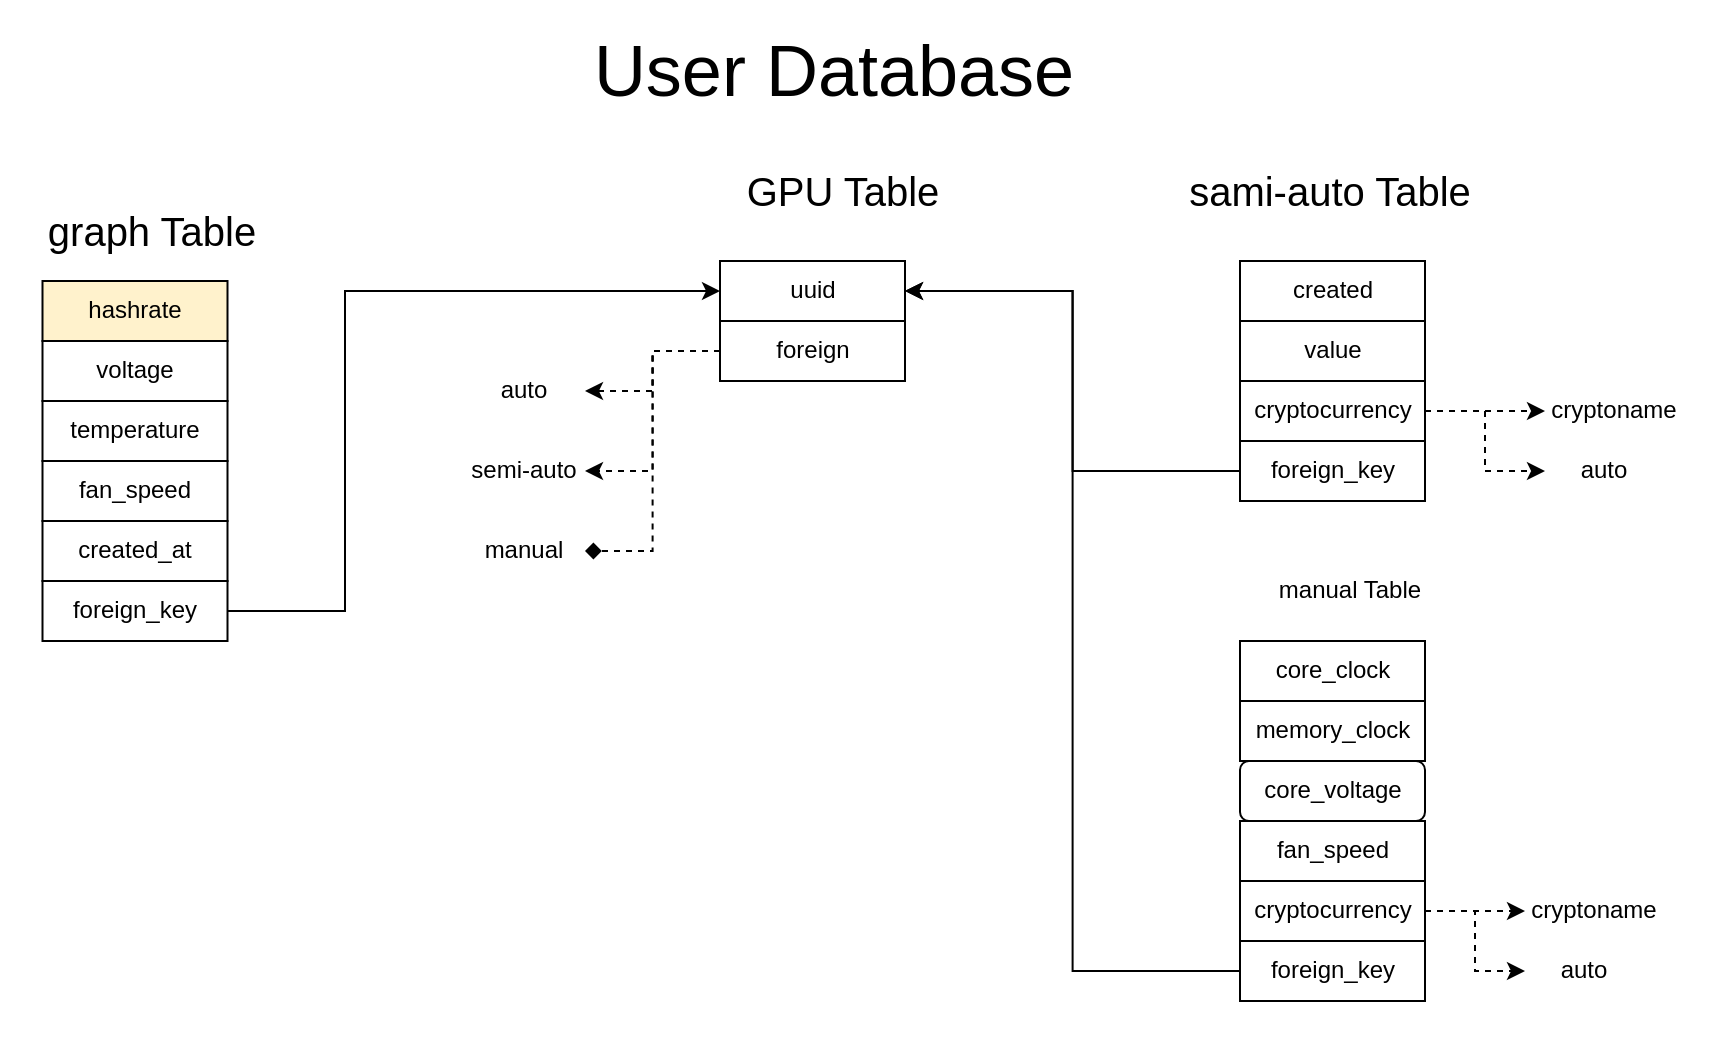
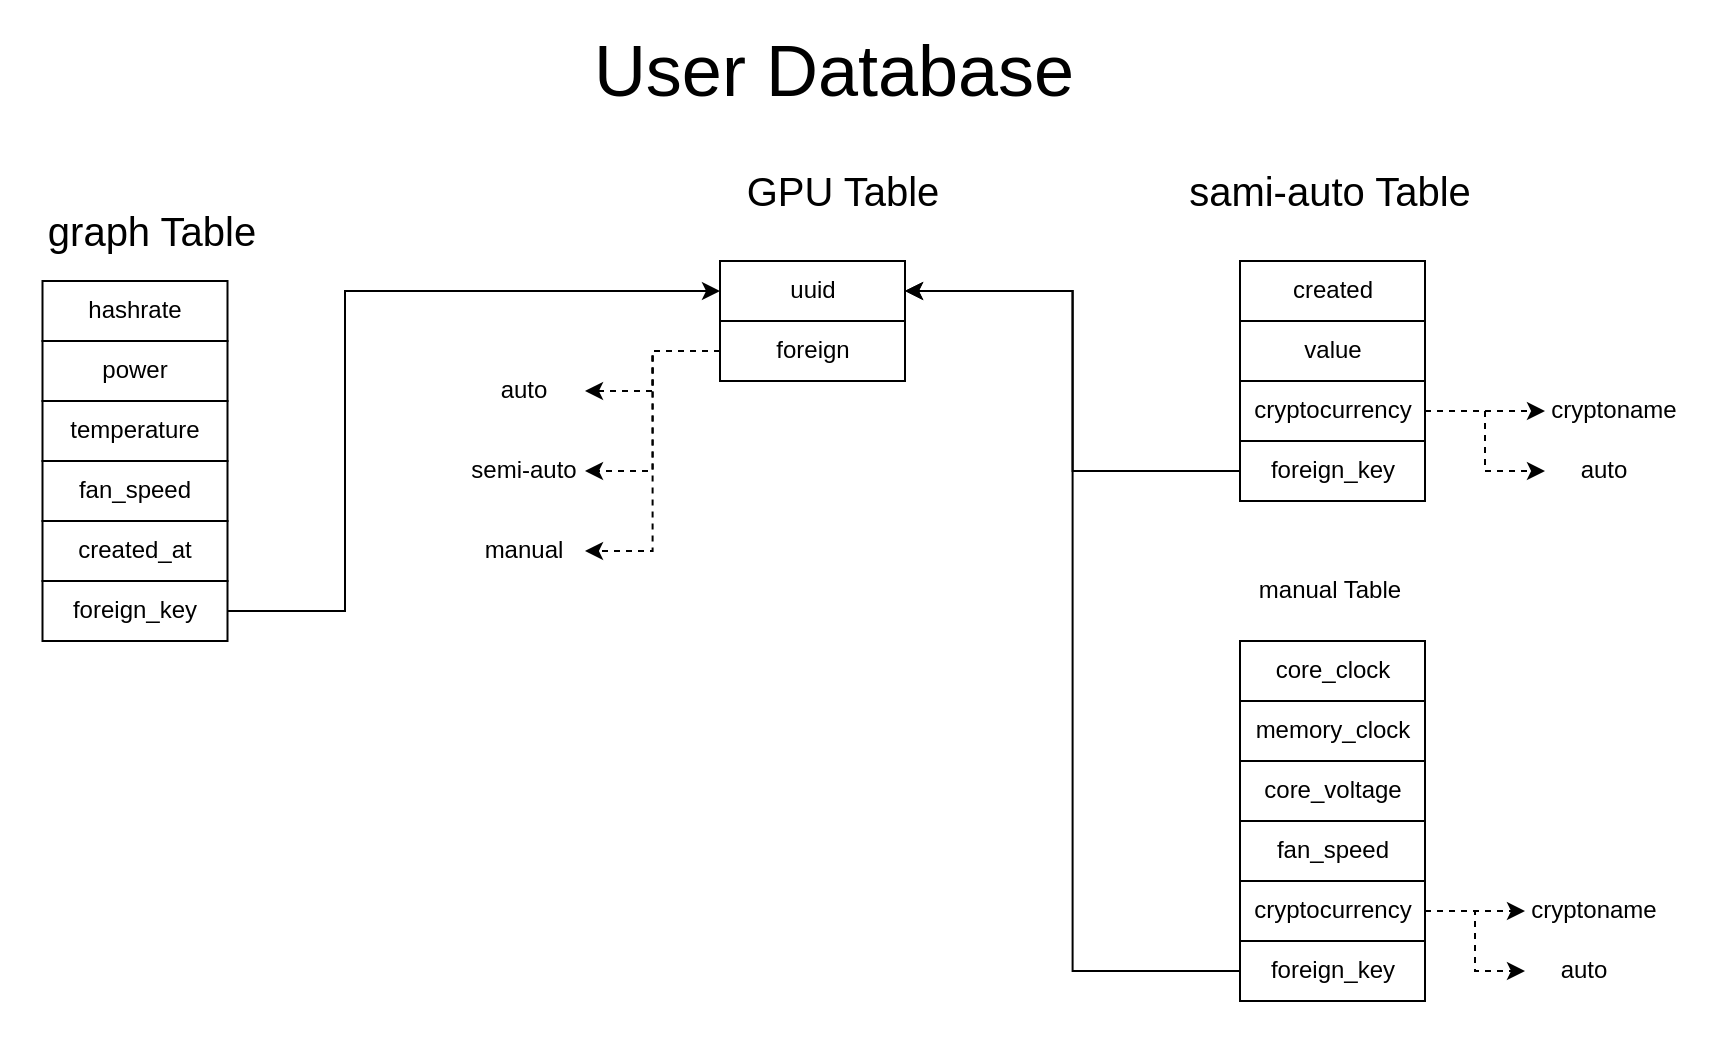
(135, 311) -> (135, 311)
(136, 371) -> (136, 371)
(601, 551) -> (600, 551)
(1350, 591) -> (1330, 591)
(1333, 791) -> (1333, 791)
